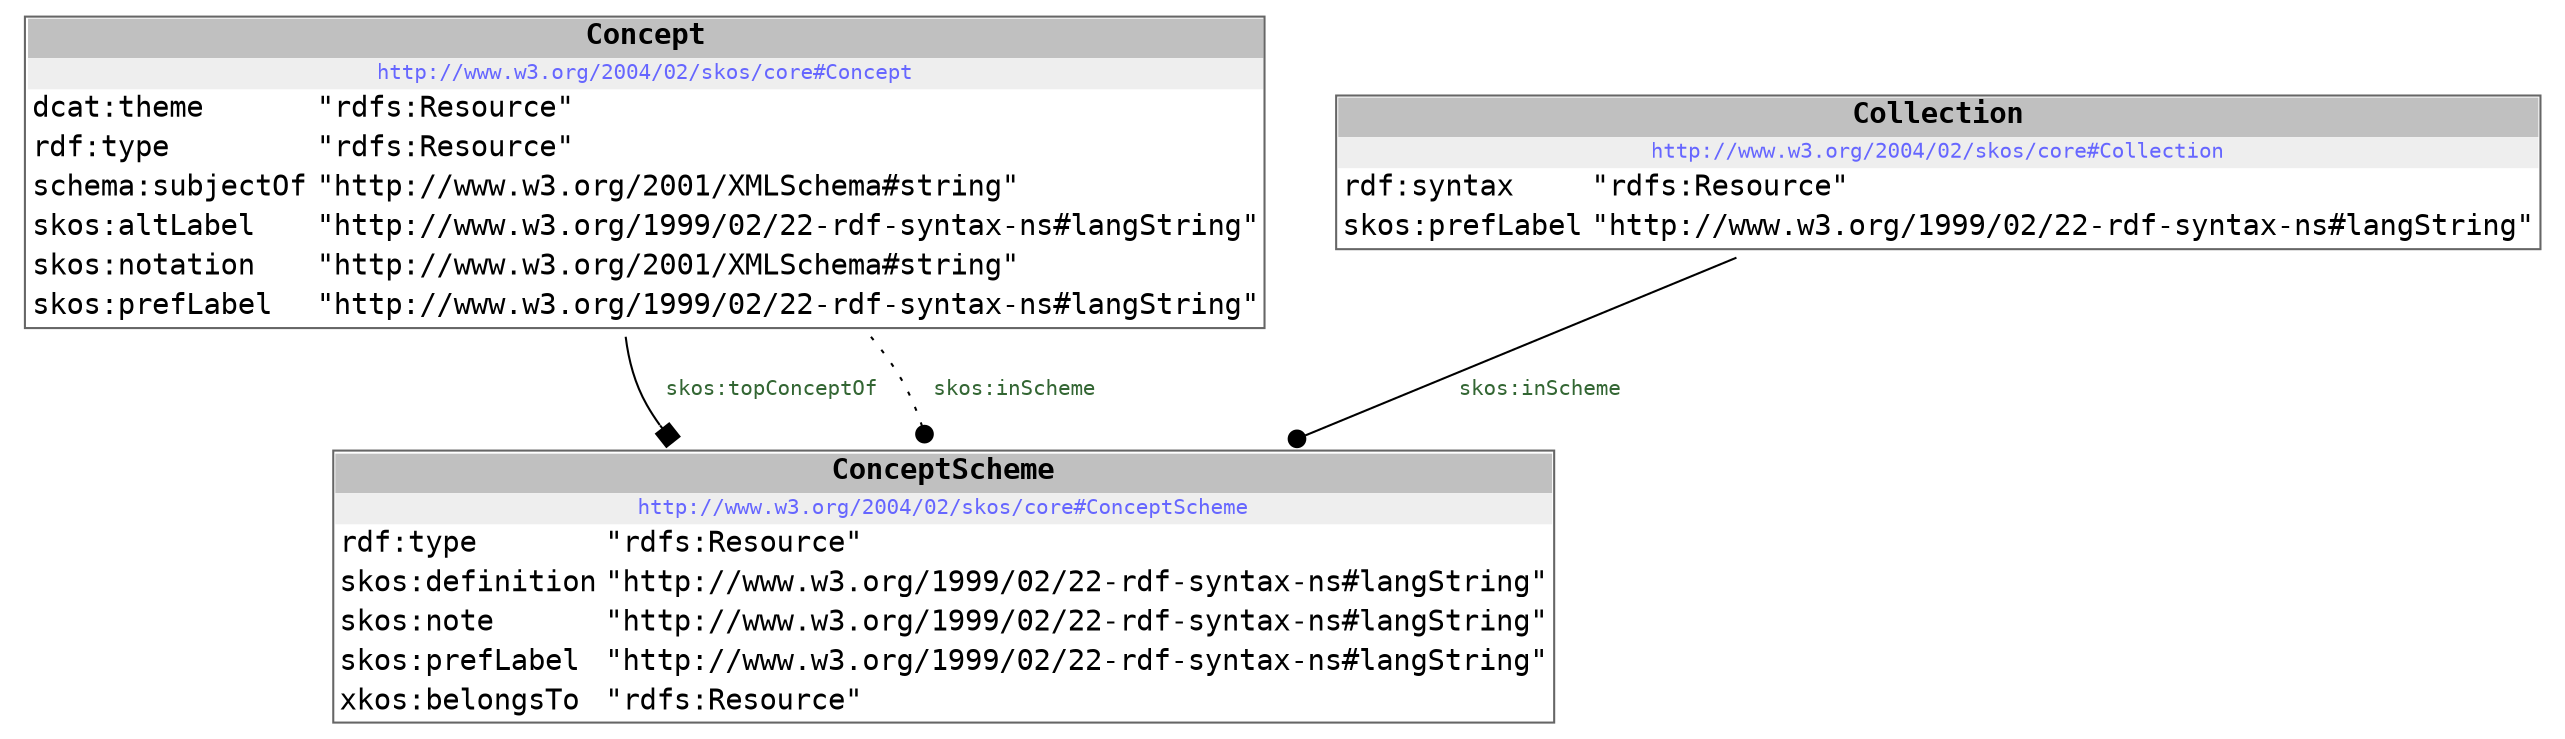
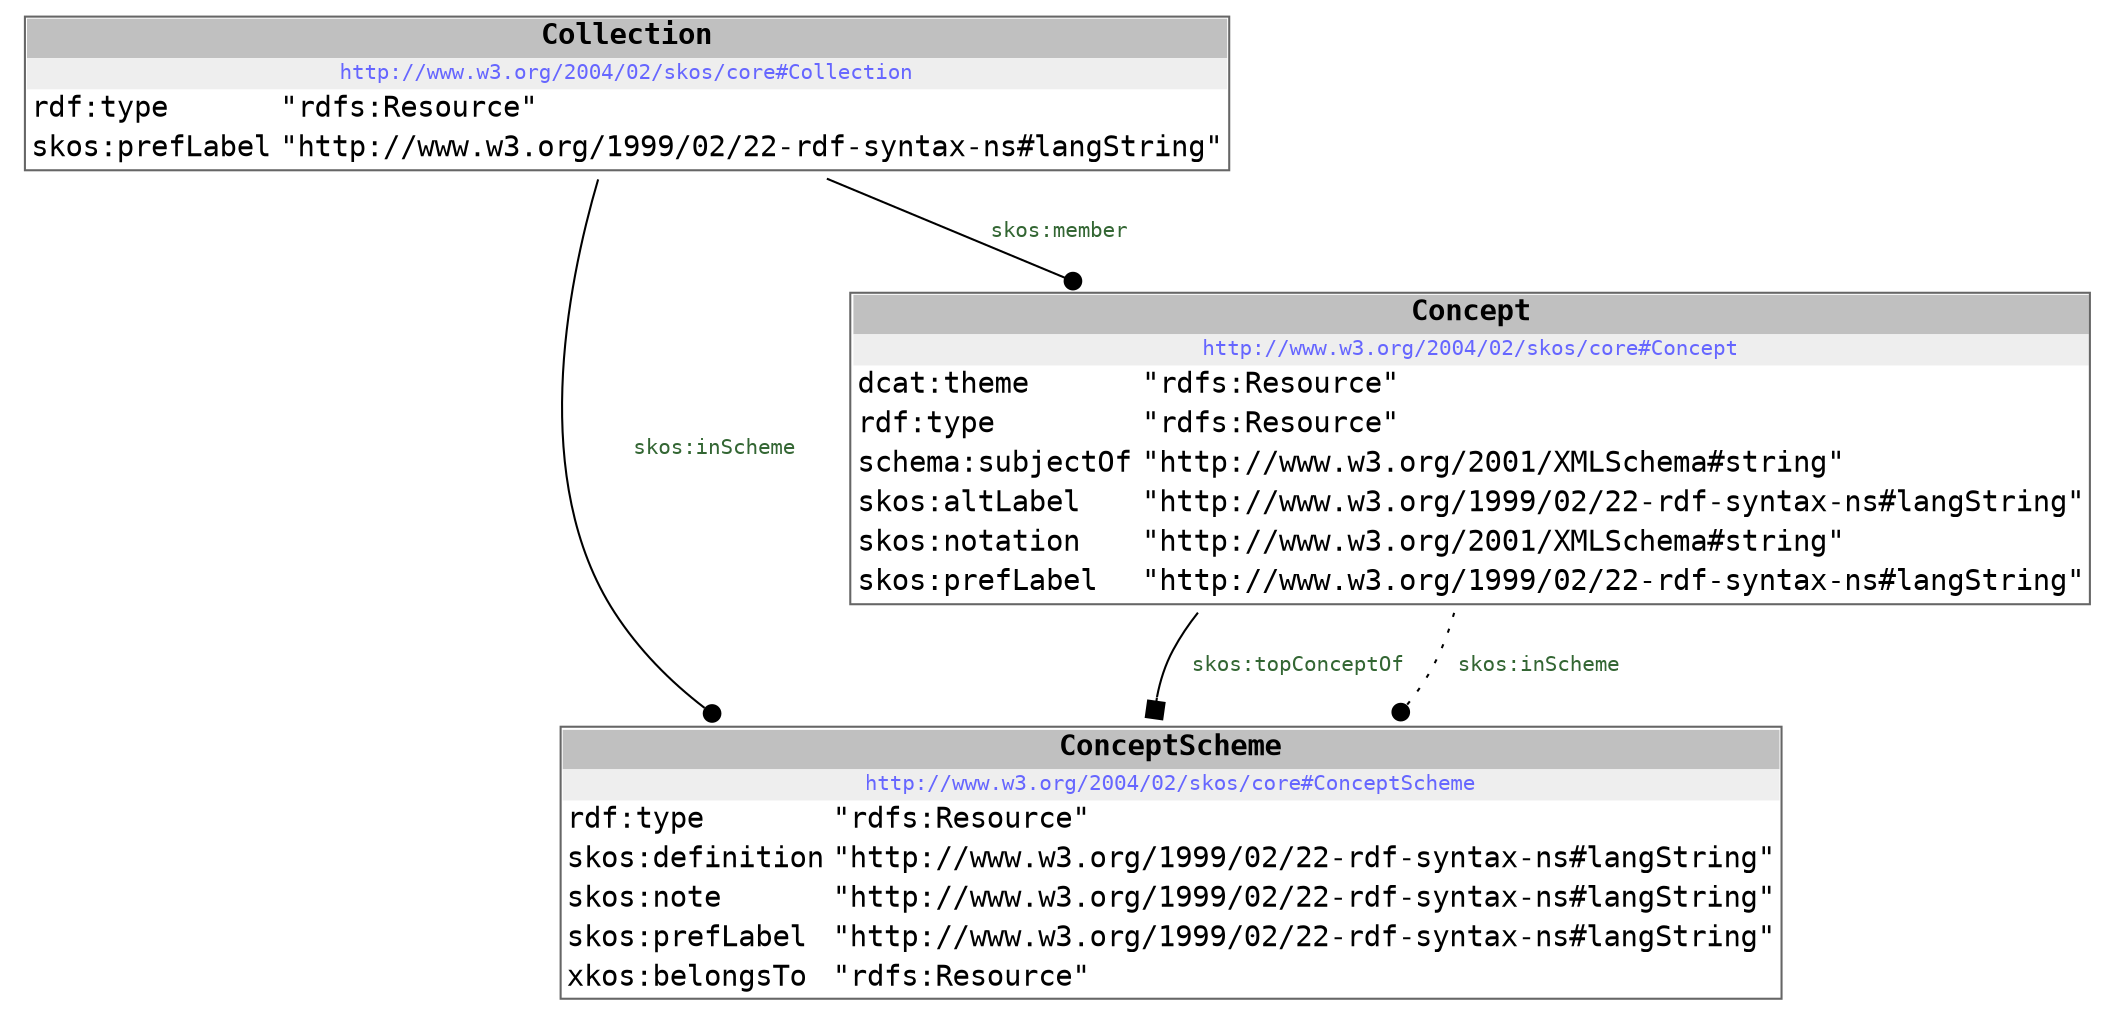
(1429, 187) -> (101, 108)
none -> (946, 228)
